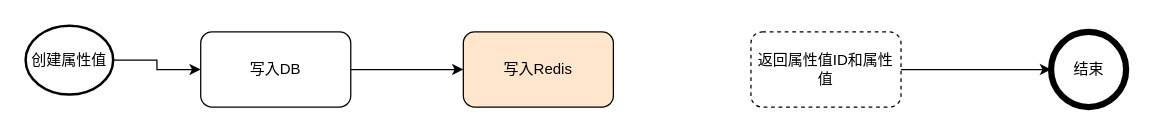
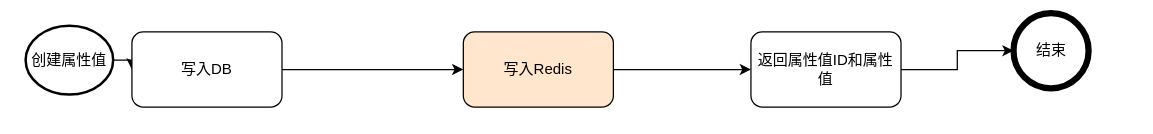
(276, 69) -> (207, 69)
none -> (677, 69)
(826, 69) -> (826, 69)
(1088, 69) -> (1051, 51)
